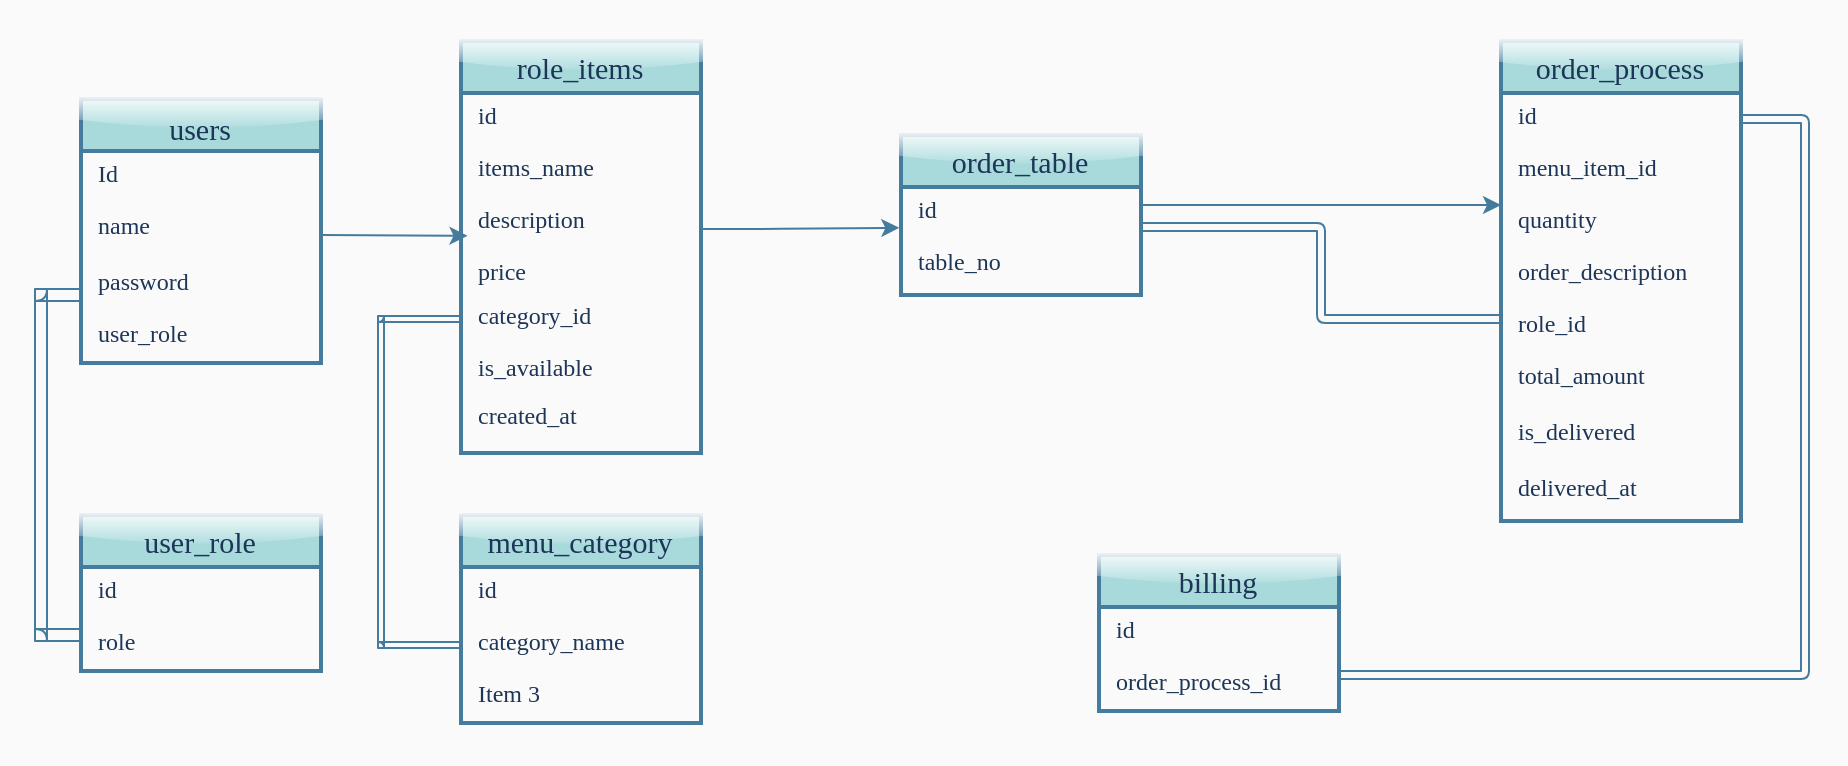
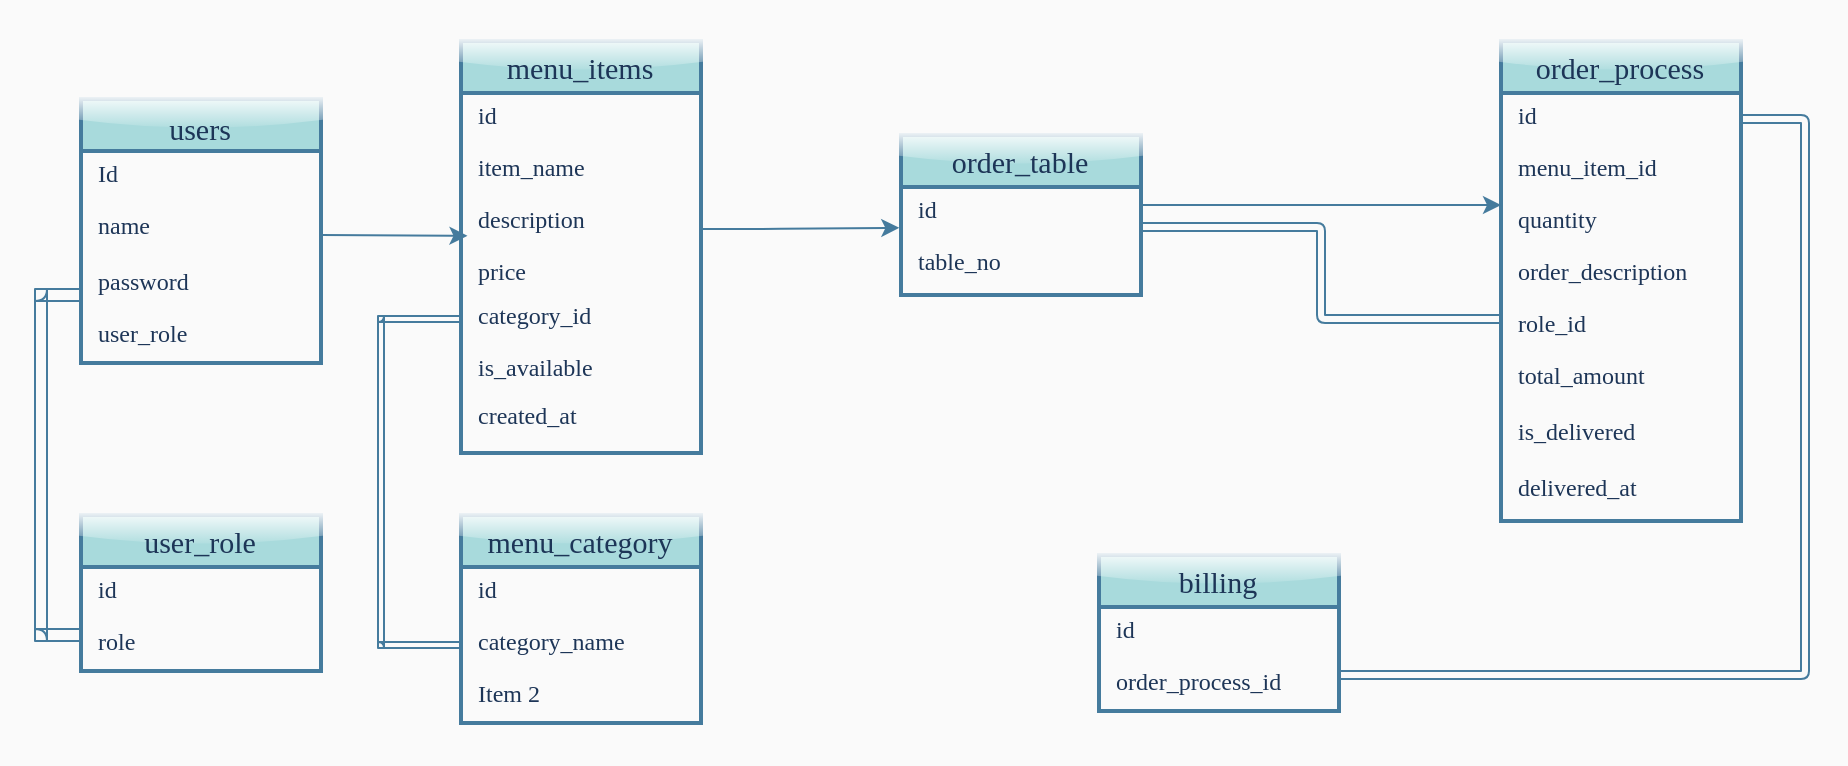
(580, 69) -> (580, 69)
(542, 168) -> (535, 168)
(515, 694) -> (515, 694)
